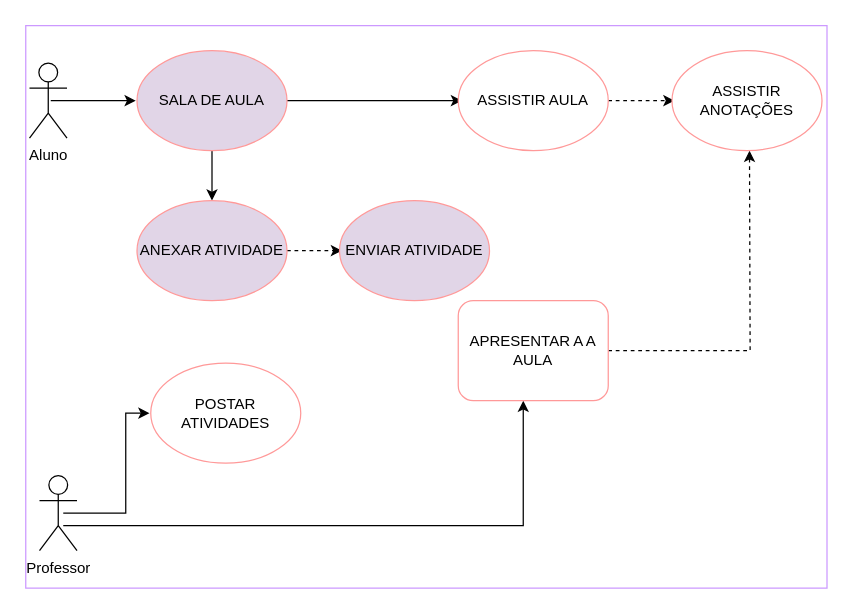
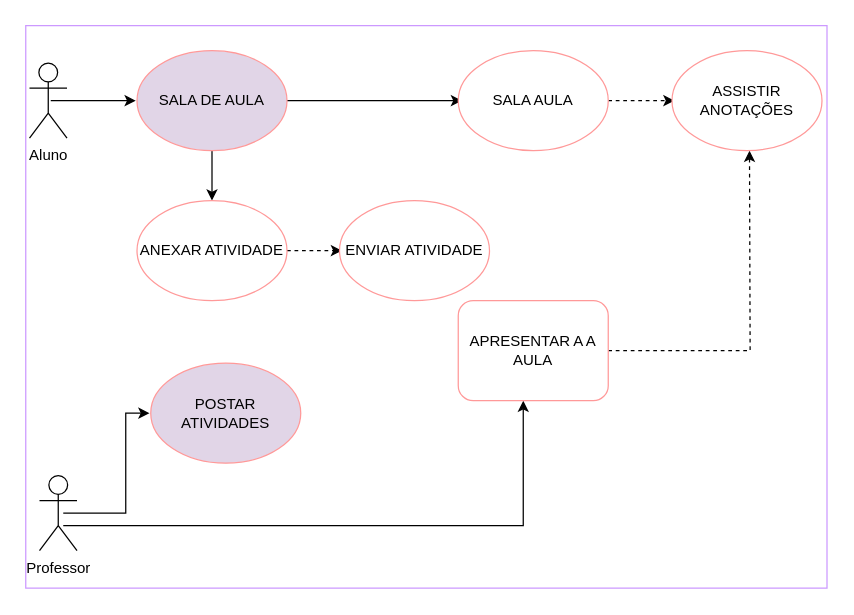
(533, 101) -> (533, 101)
(212, 251) -> (212, 251)
(414, 251) -> (414, 251)
(226, 413) -> (226, 413)
